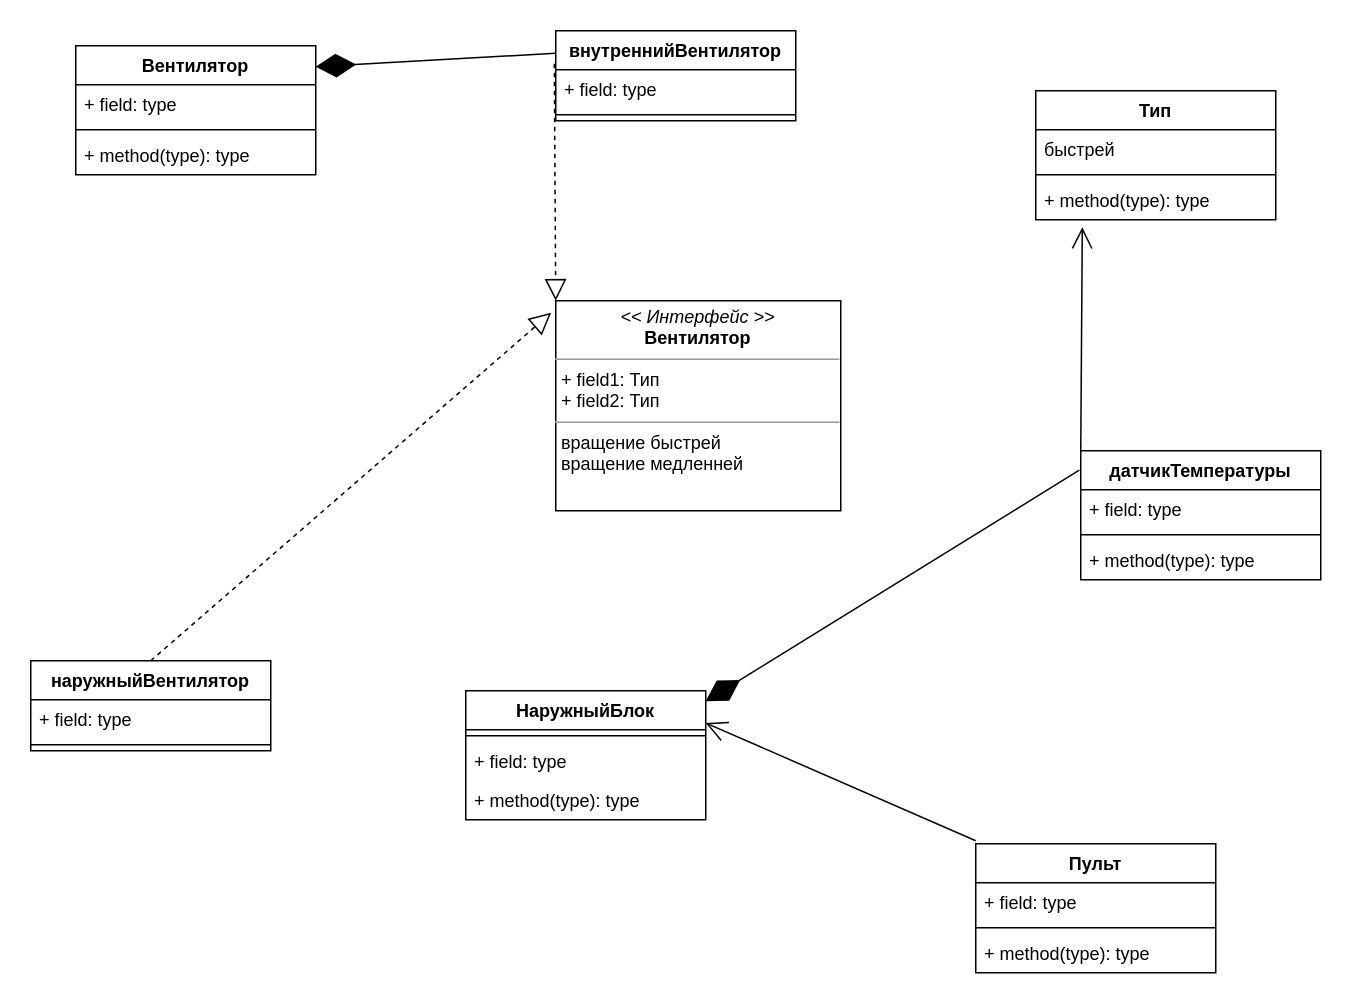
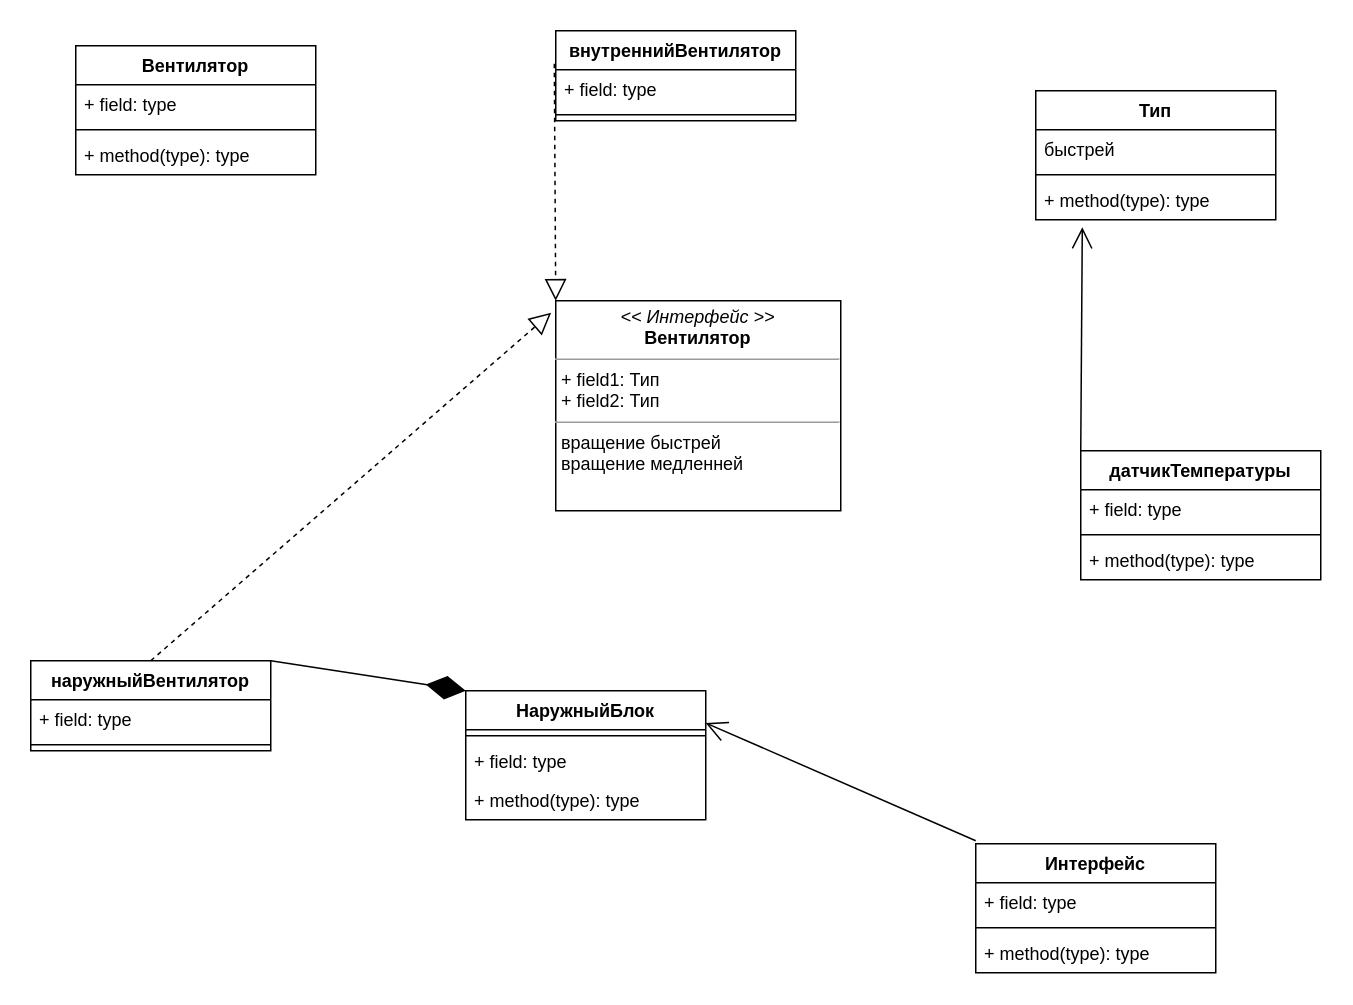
(456, 59) -> none
(909, 575) -> none
none -> (349, 673)
(1095, 864) -> (1095, 864)
